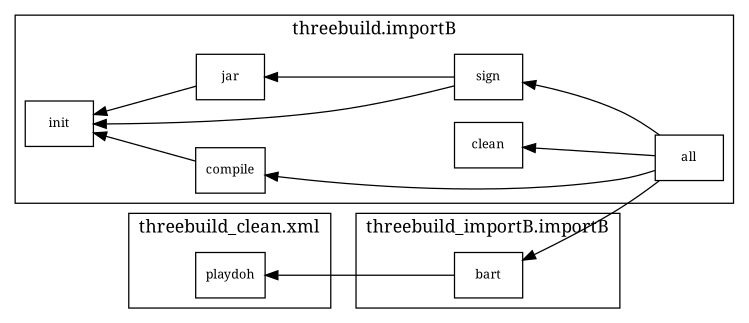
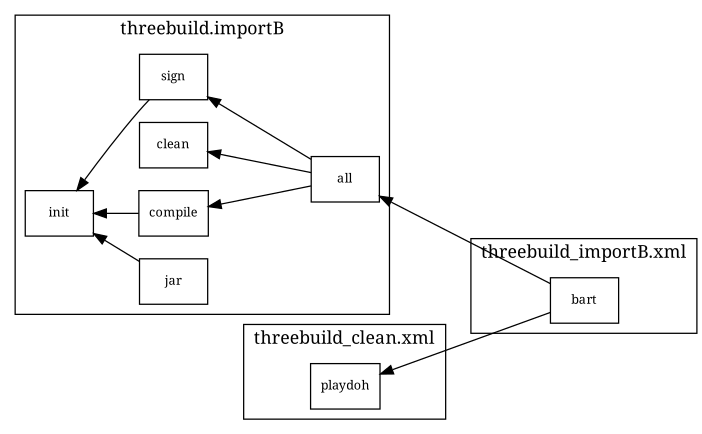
(366, 77) -> none
(596, 223) -> (479, 247)
(488, 228) -> (584, 253)
